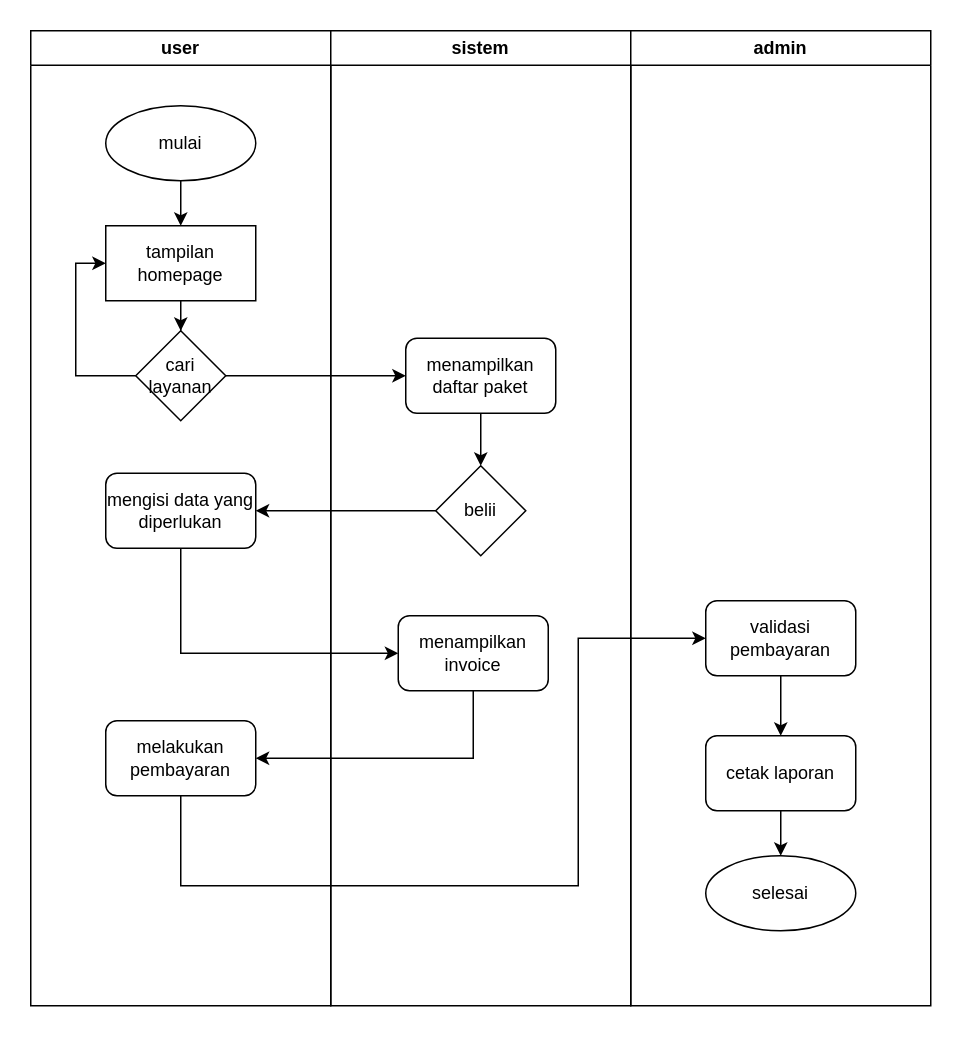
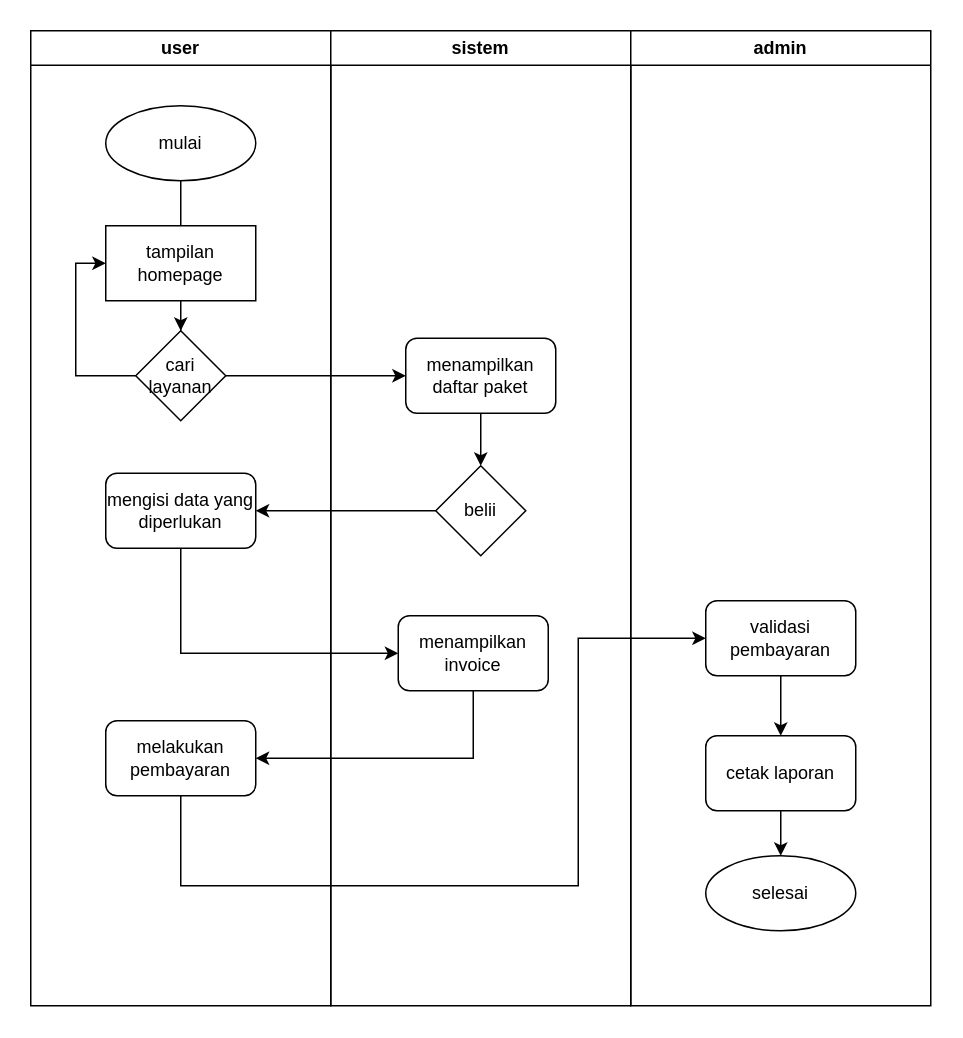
(181, 214) -> (181, 218)
